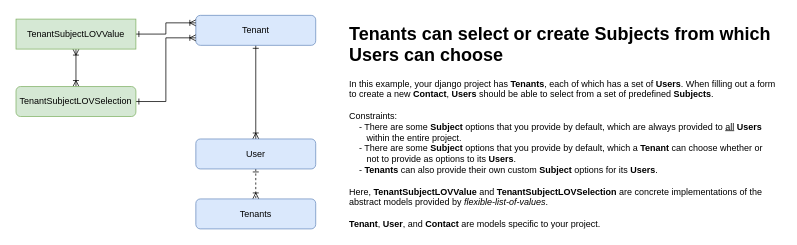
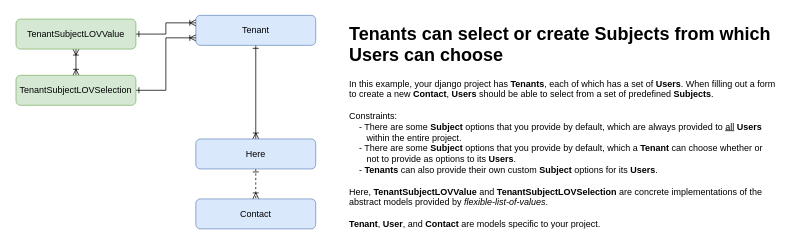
(75, 34) -> (75, 34)
(75, 102) -> (75, 90)
(255, 154) -> (255, 154)
(255, 214) -> (255, 214)
